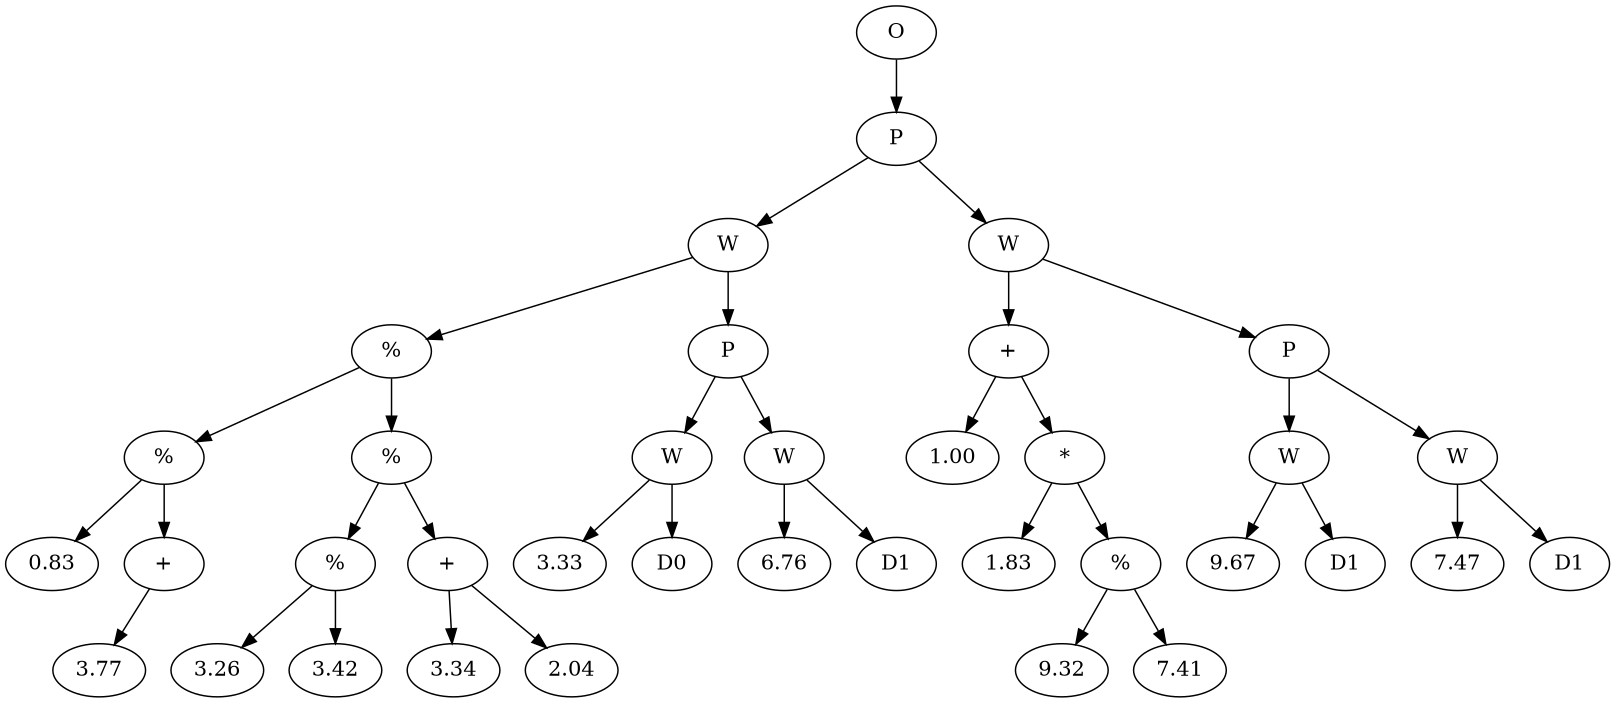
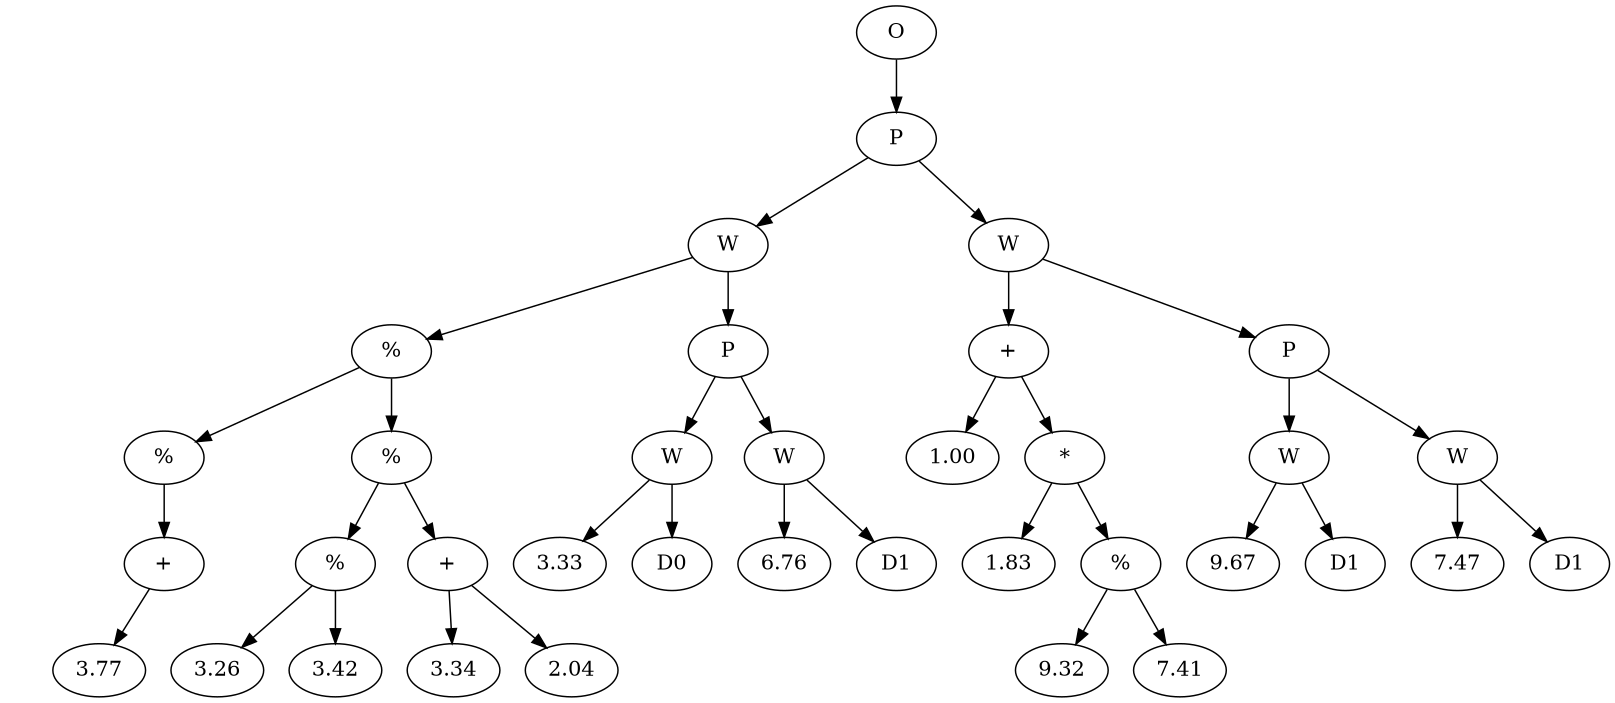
(52, 564) -> none
